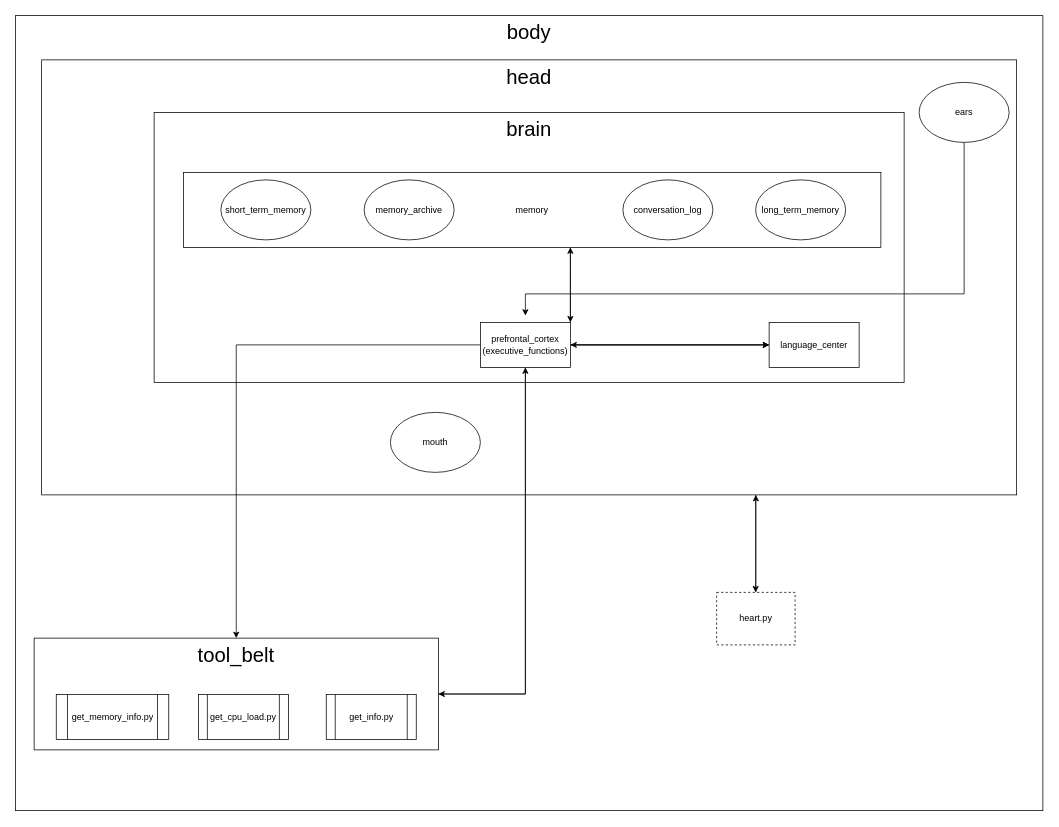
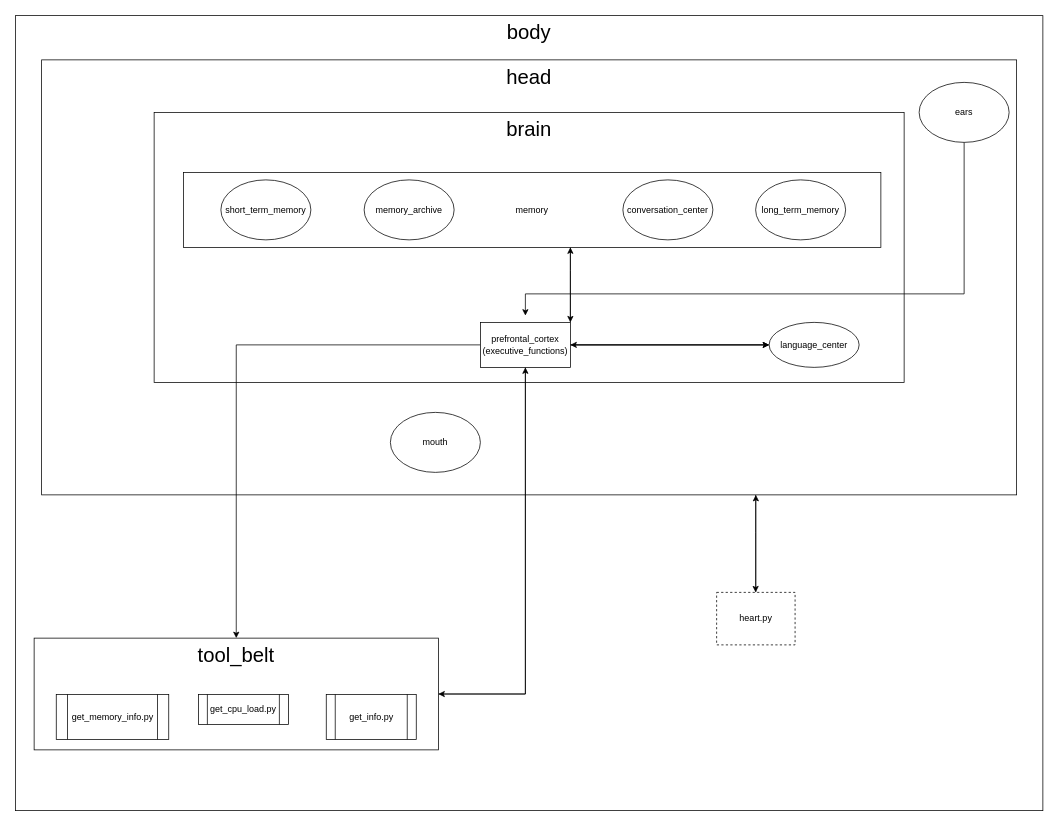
(668, 210) -> (668, 210)
(814, 345) -> (814, 345)
(243, 717) -> (243, 709)
